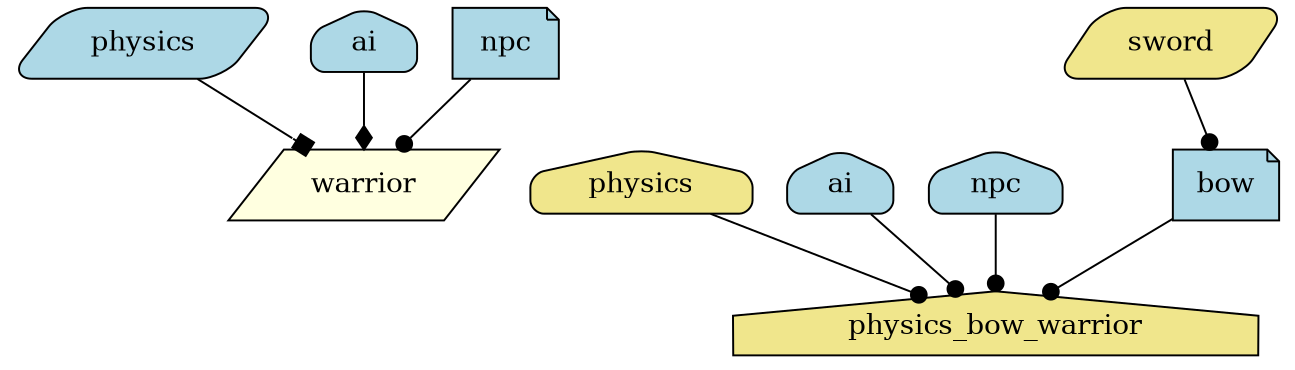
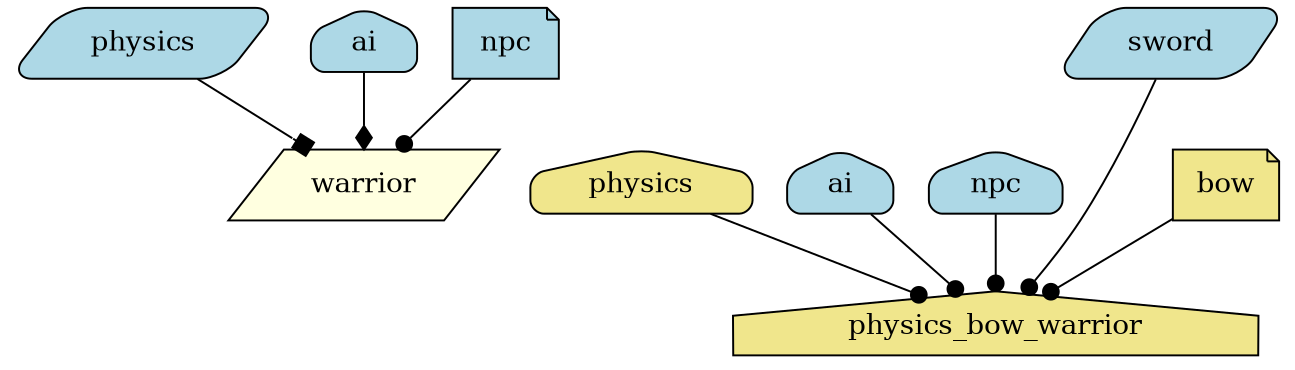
(1171, 43) -> (1171, 43)
(1196, 107) -> (1102, 184)
(1226, 185) -> (1226, 185)
